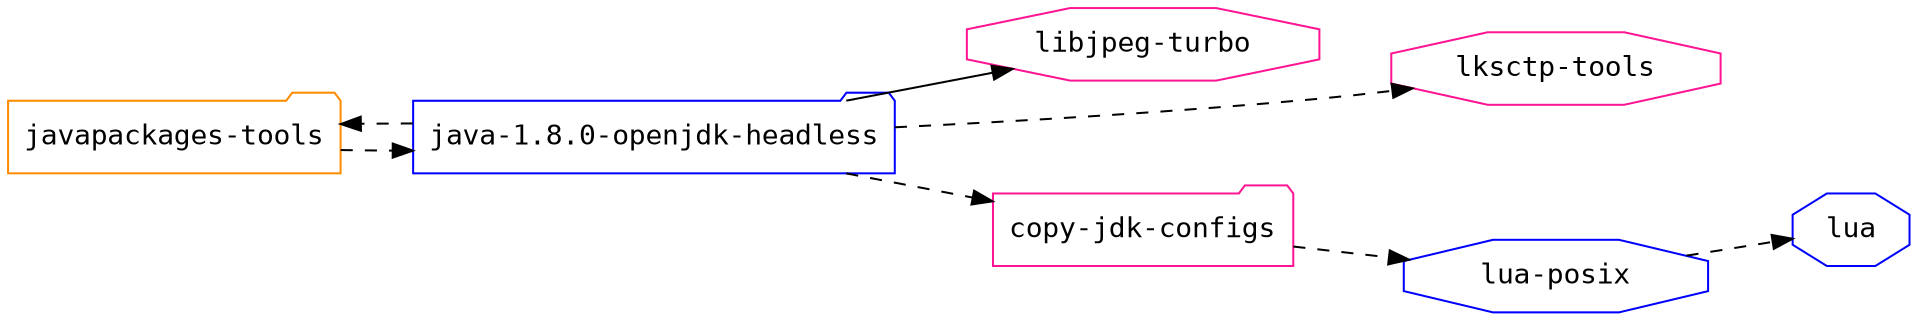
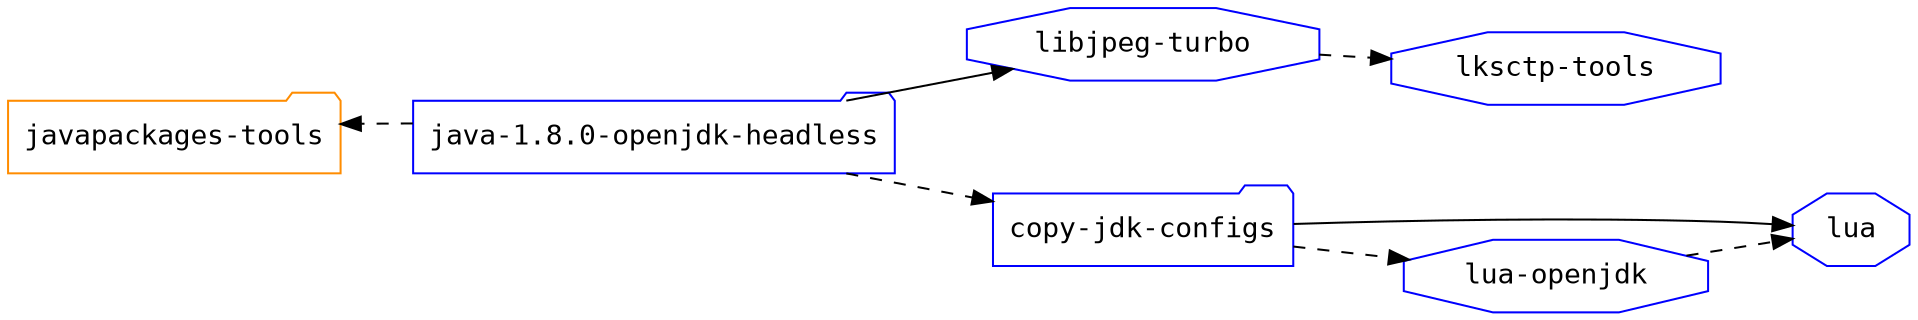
(1143, 44) -> (1143, 44)
(1556, 69) -> (1556, 69)
(1144, 113) -> (1345, 56)
(366, 150) -> none
none -> (1533, 220)
(1143, 230) -> (1143, 230)
(1556, 276) -> (1556, 276)
